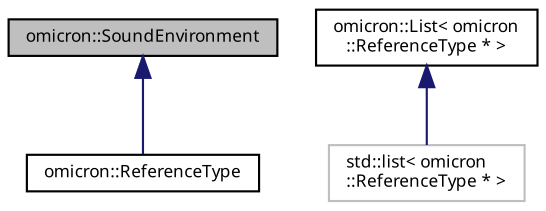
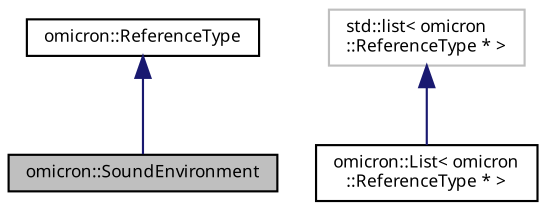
(143, 116) -> (143, 116)
(427, 116) -> (427, 116)
